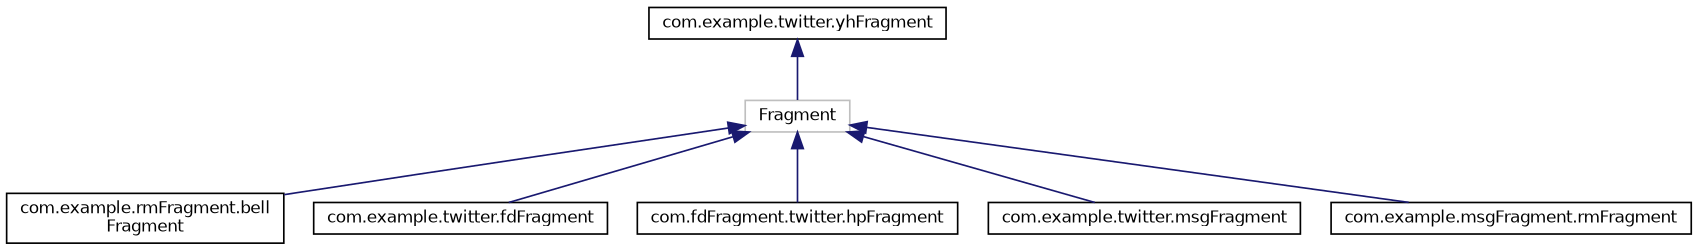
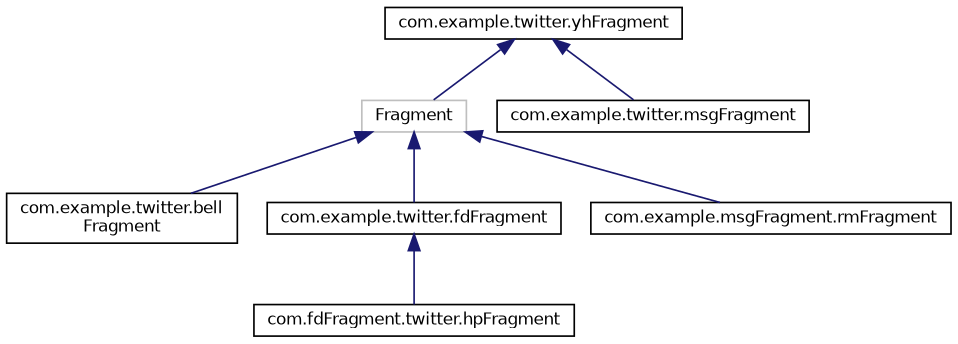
(979, 170) -> (600, 75)
(797, 176) -> (414, 278)
(145, 218) -> (122, 218)
